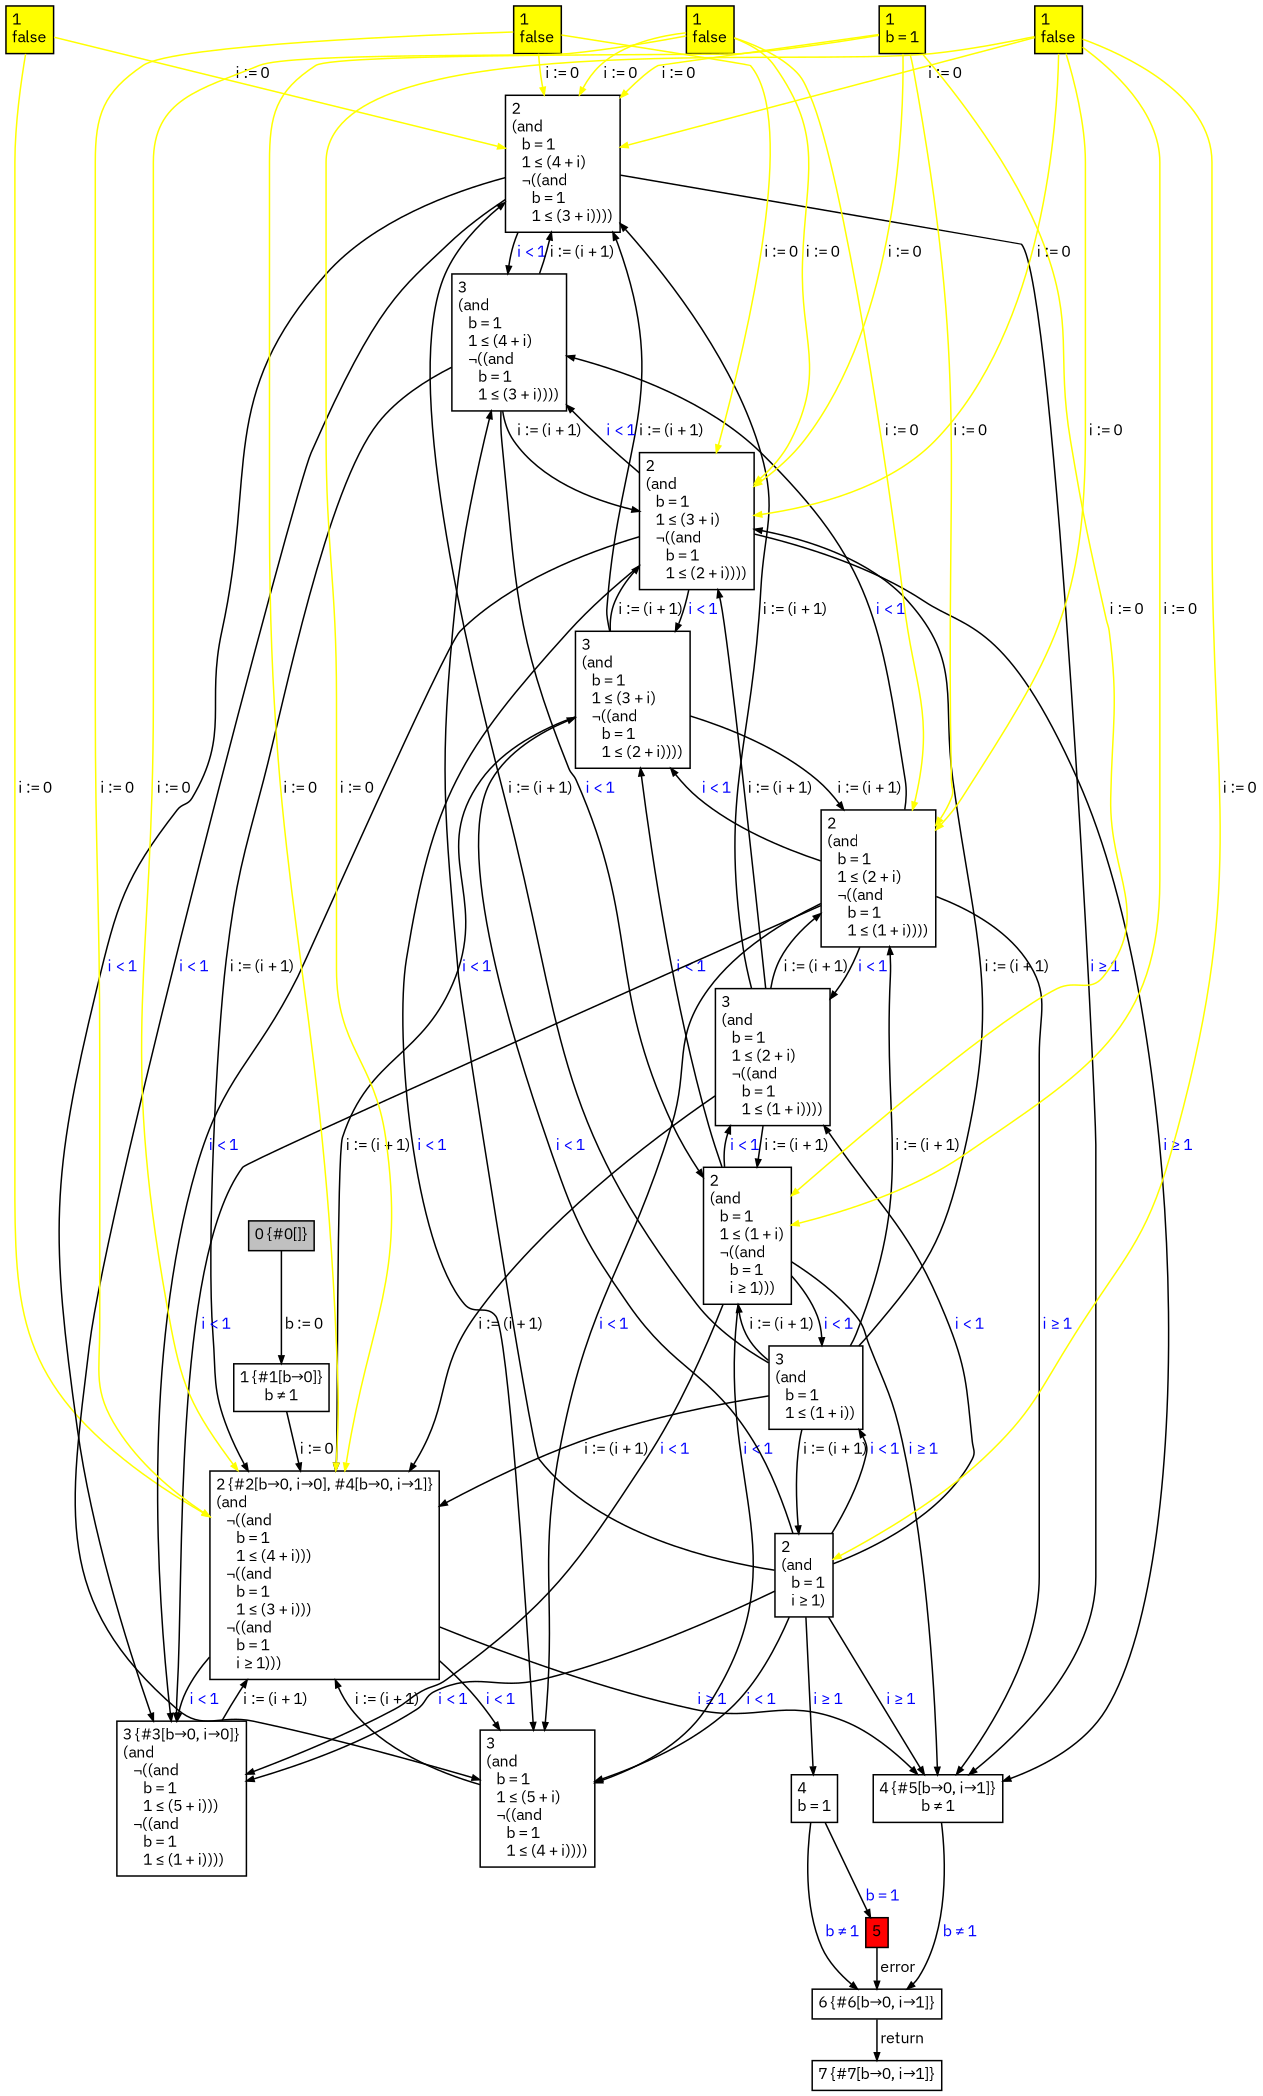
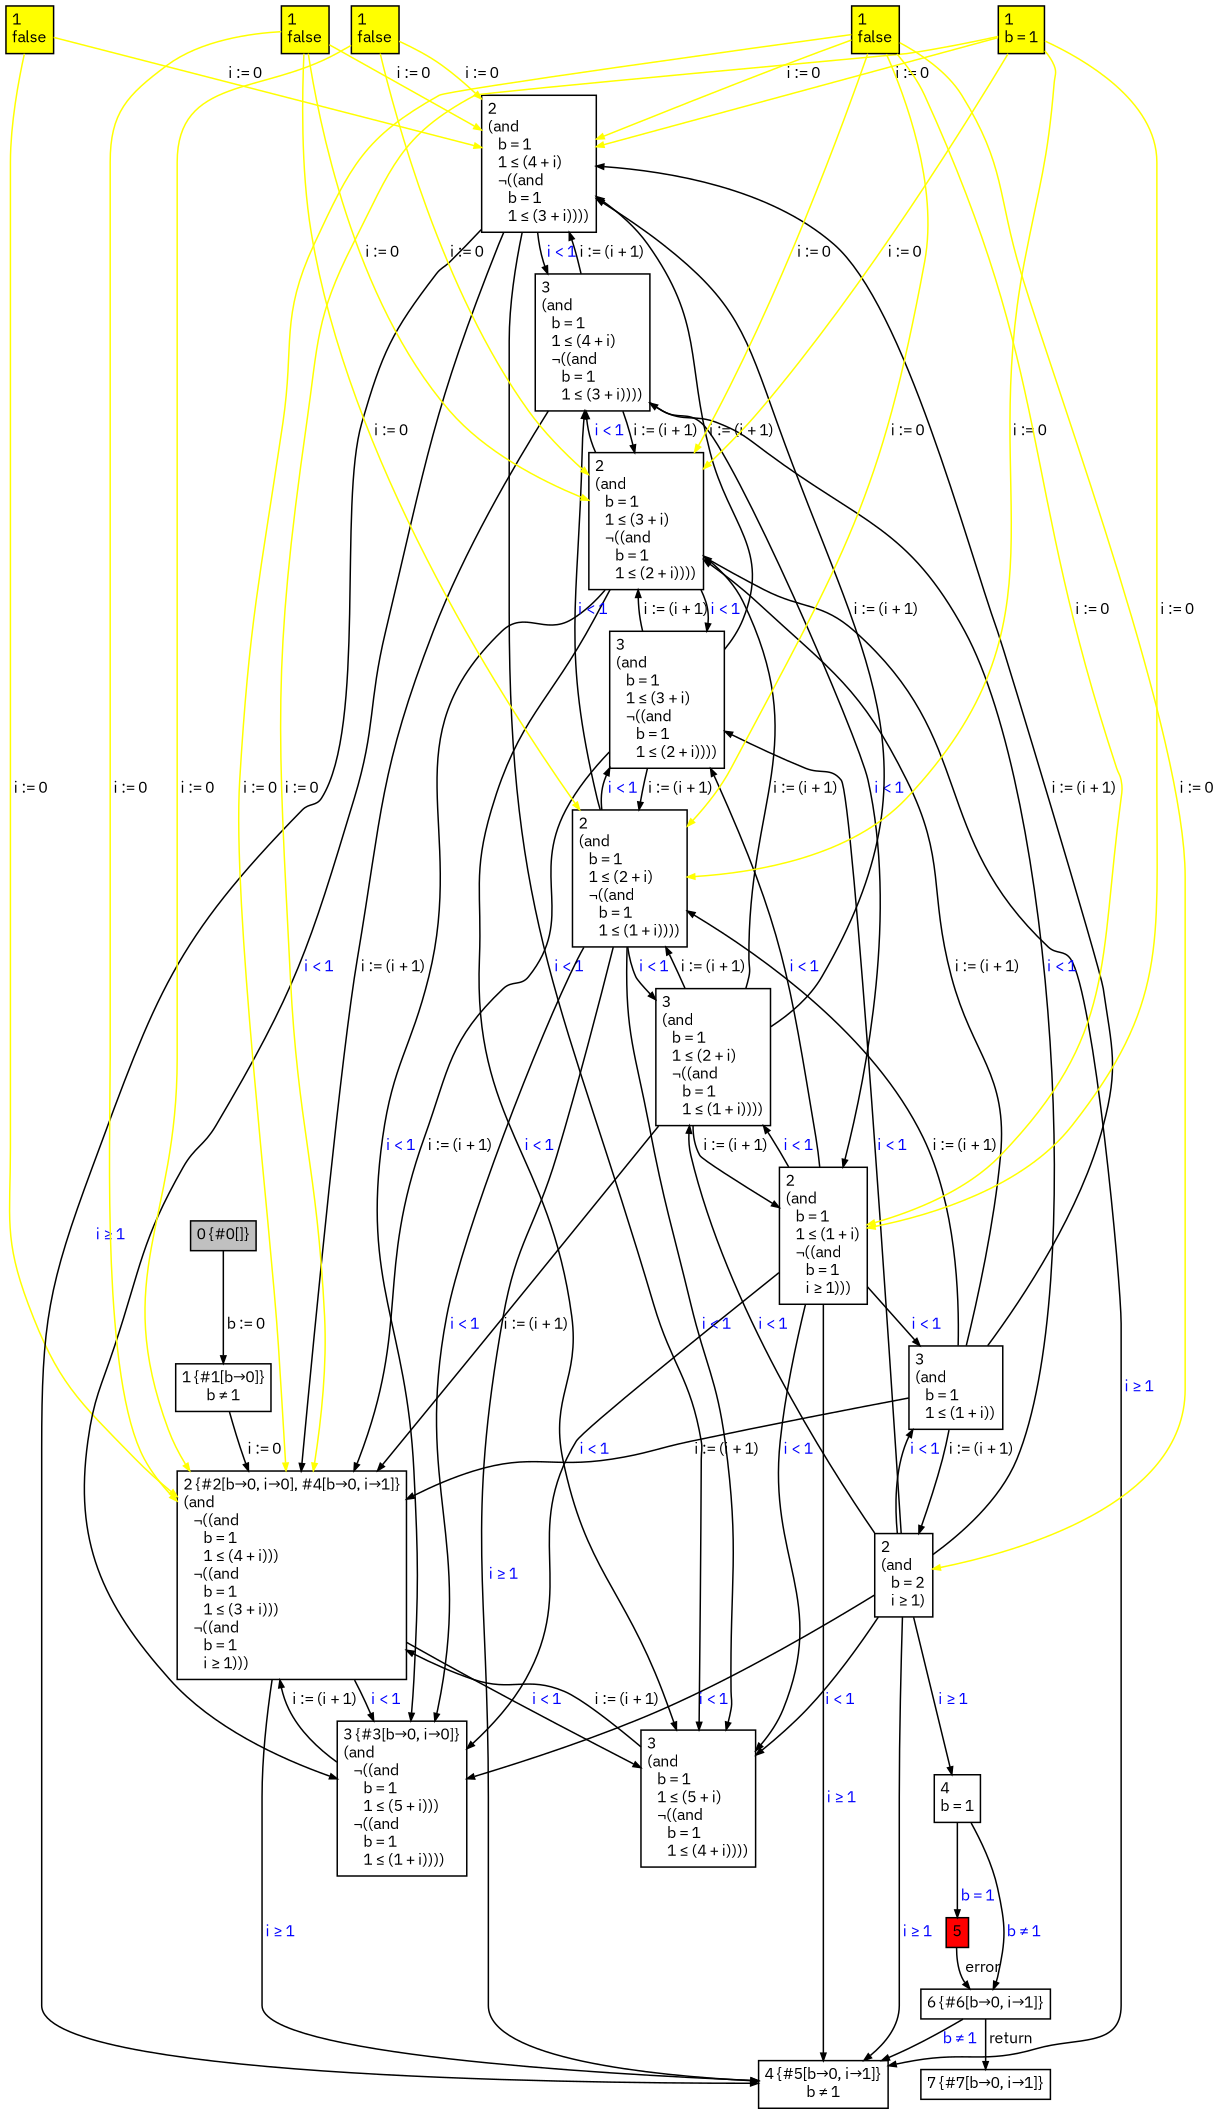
(749, 1339) -> none
(804, 1575) -> (904, 1575)
(942, 1906) -> (927, 2039)
